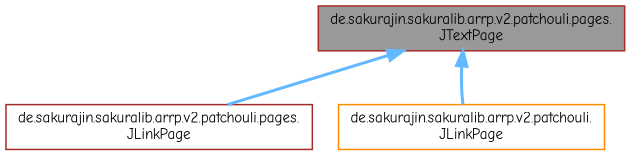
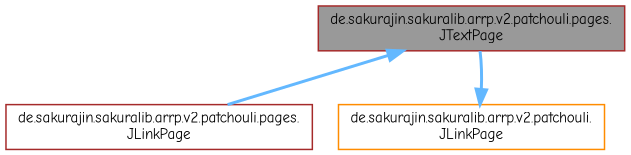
(462, 85) -> (481, 70)
